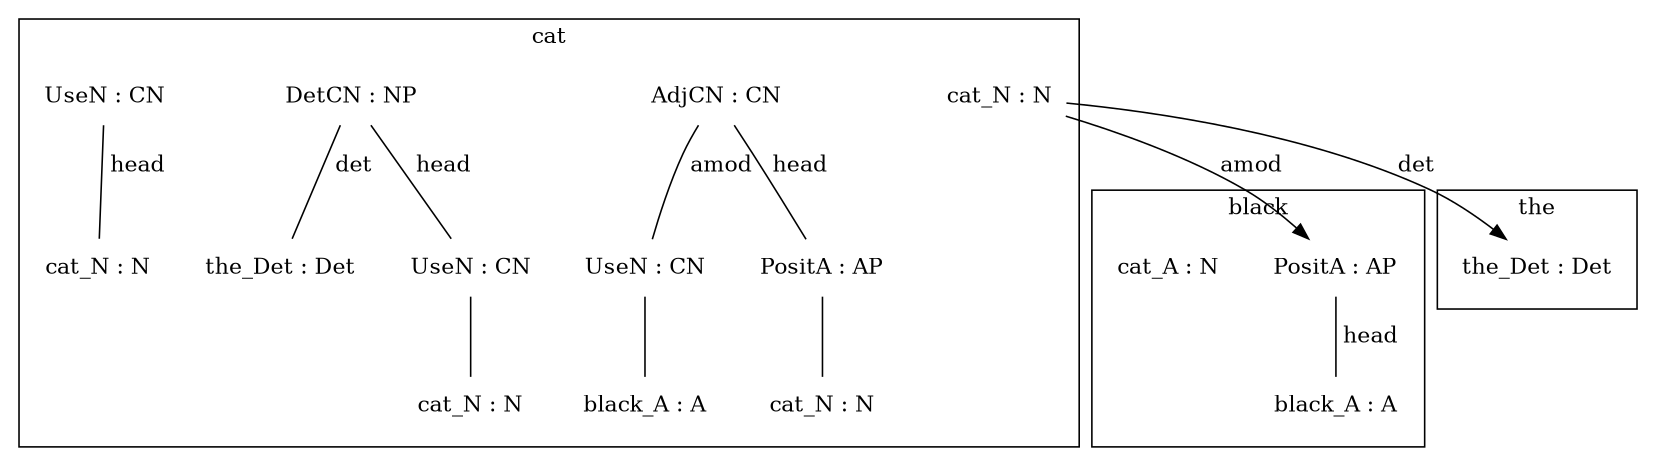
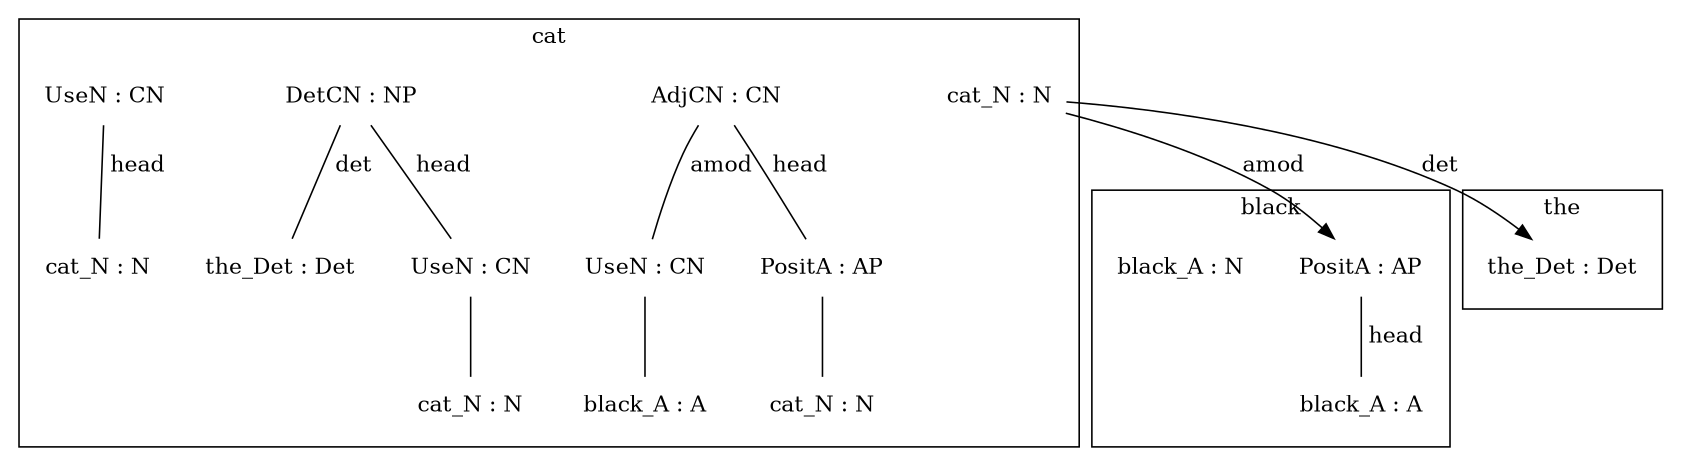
(1168, 268) -> (1181, 268)
